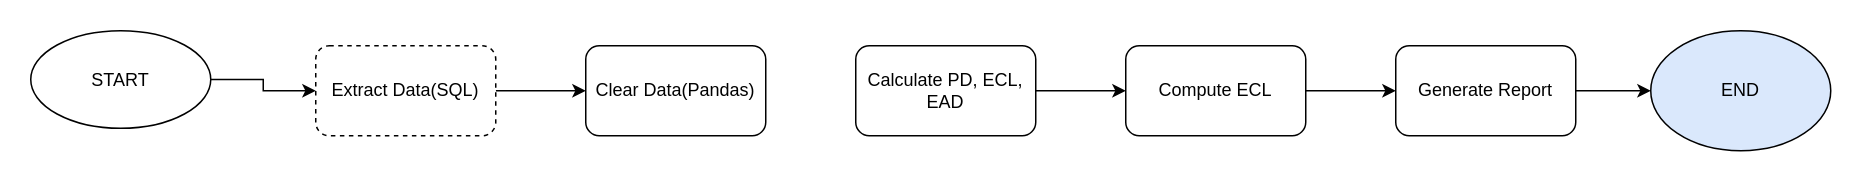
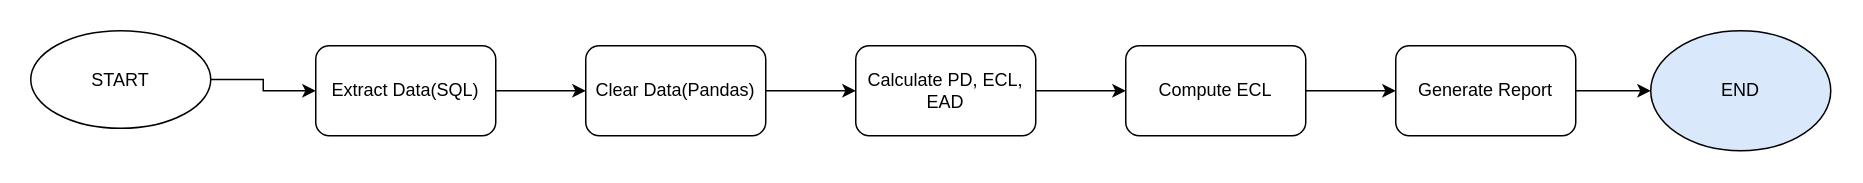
(406, 91) -> (406, 91)
none -> (806, 91)
